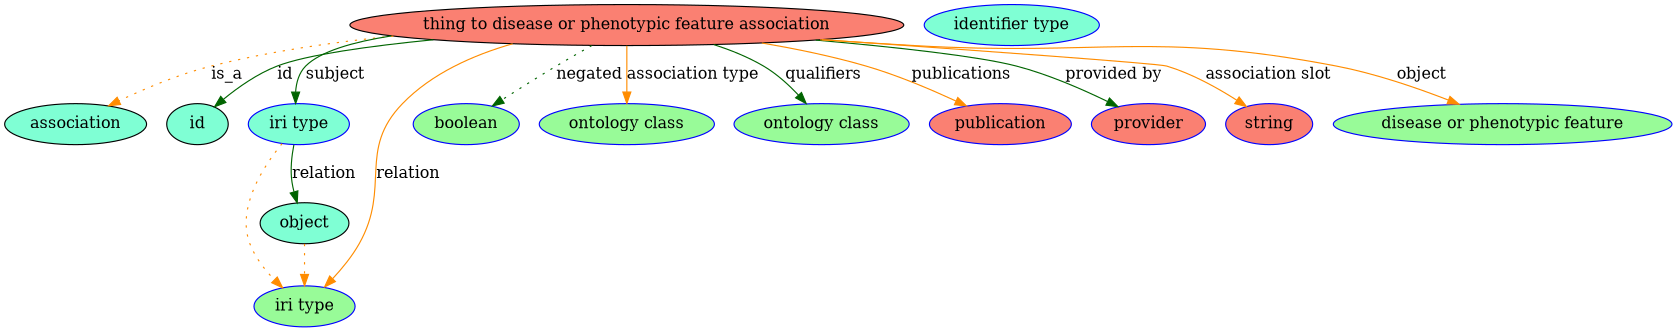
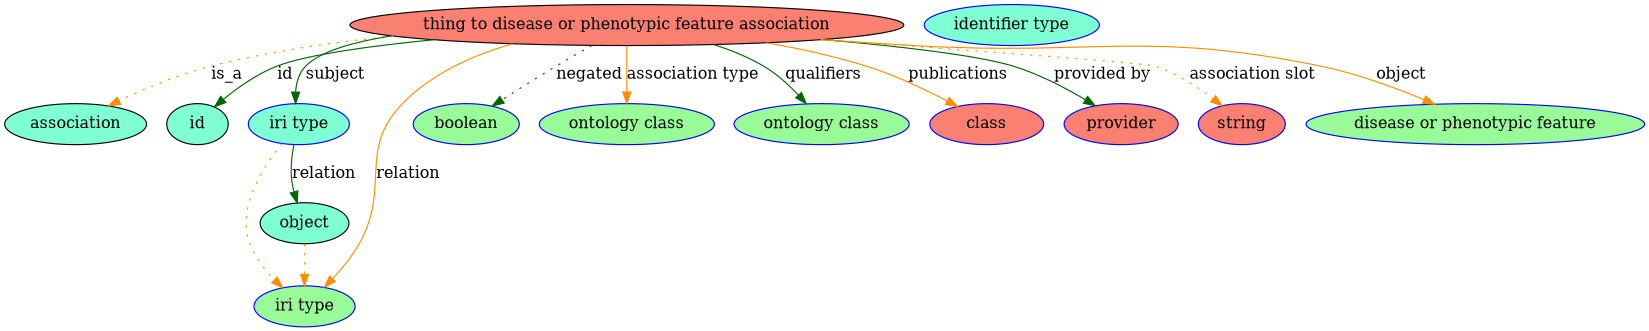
(1044, 56) -> (1031, 55)
(1000, 124) -> (987, 124)
